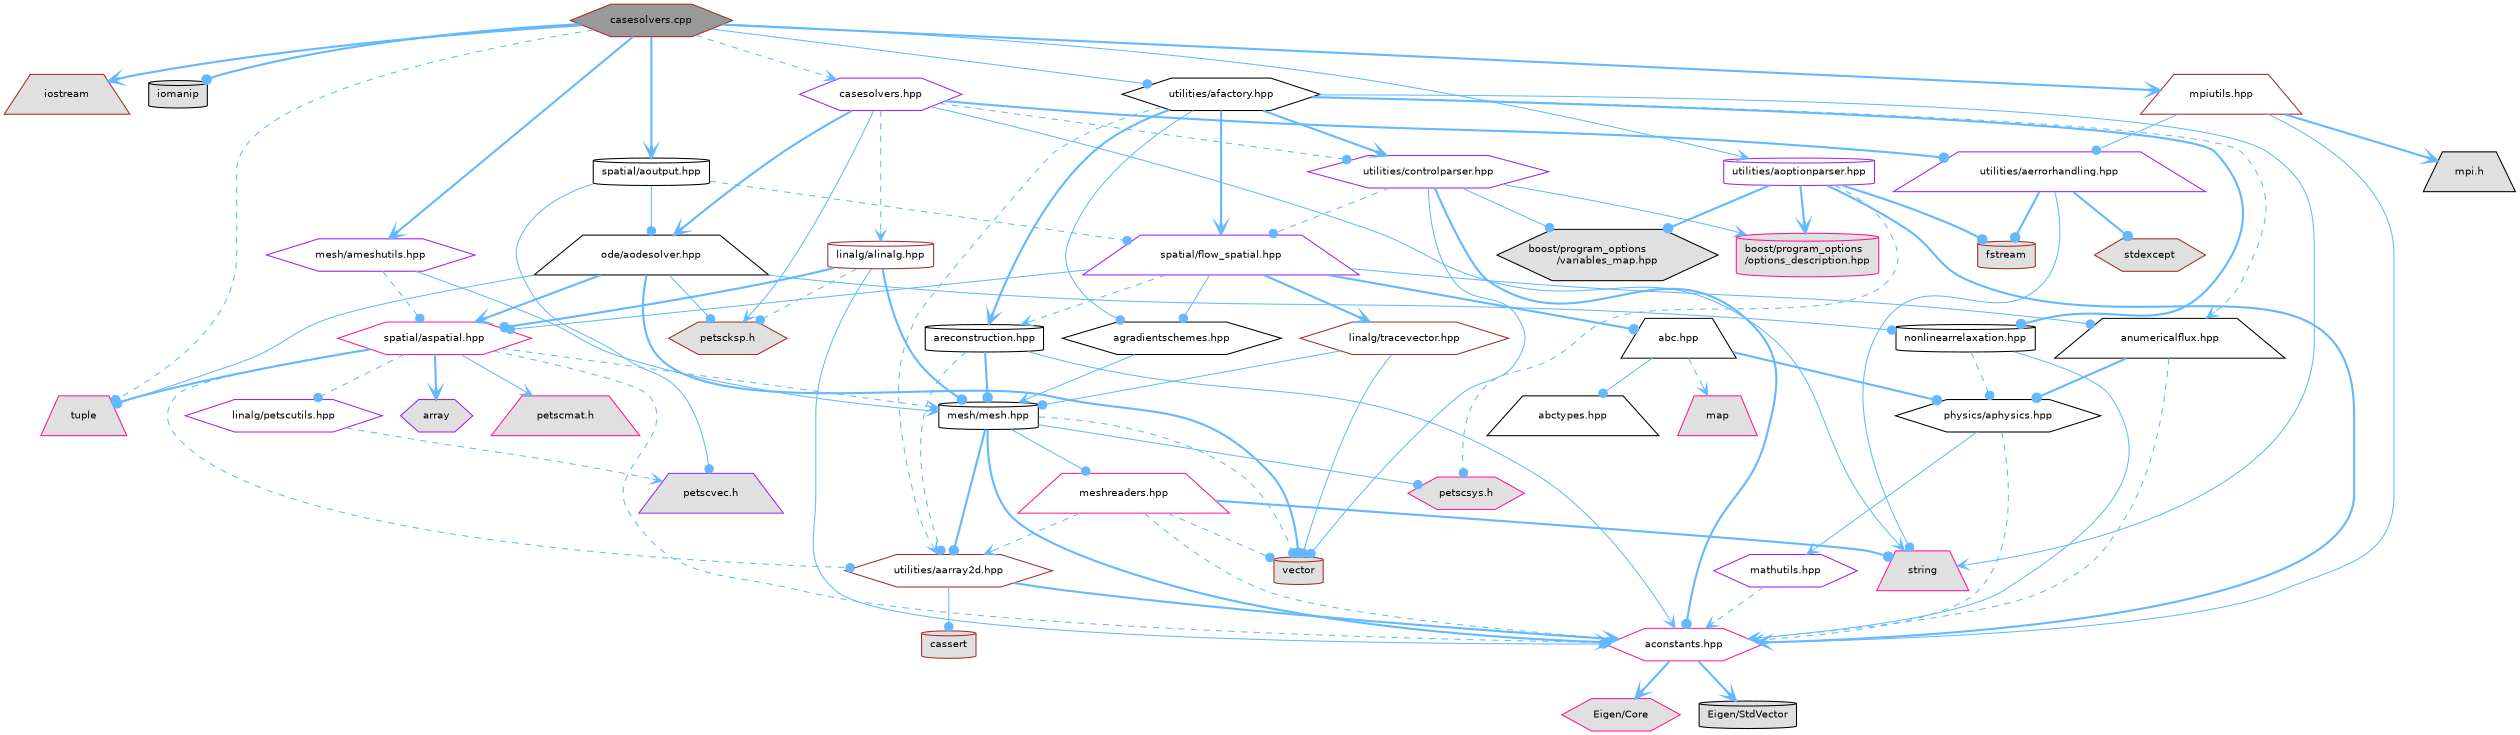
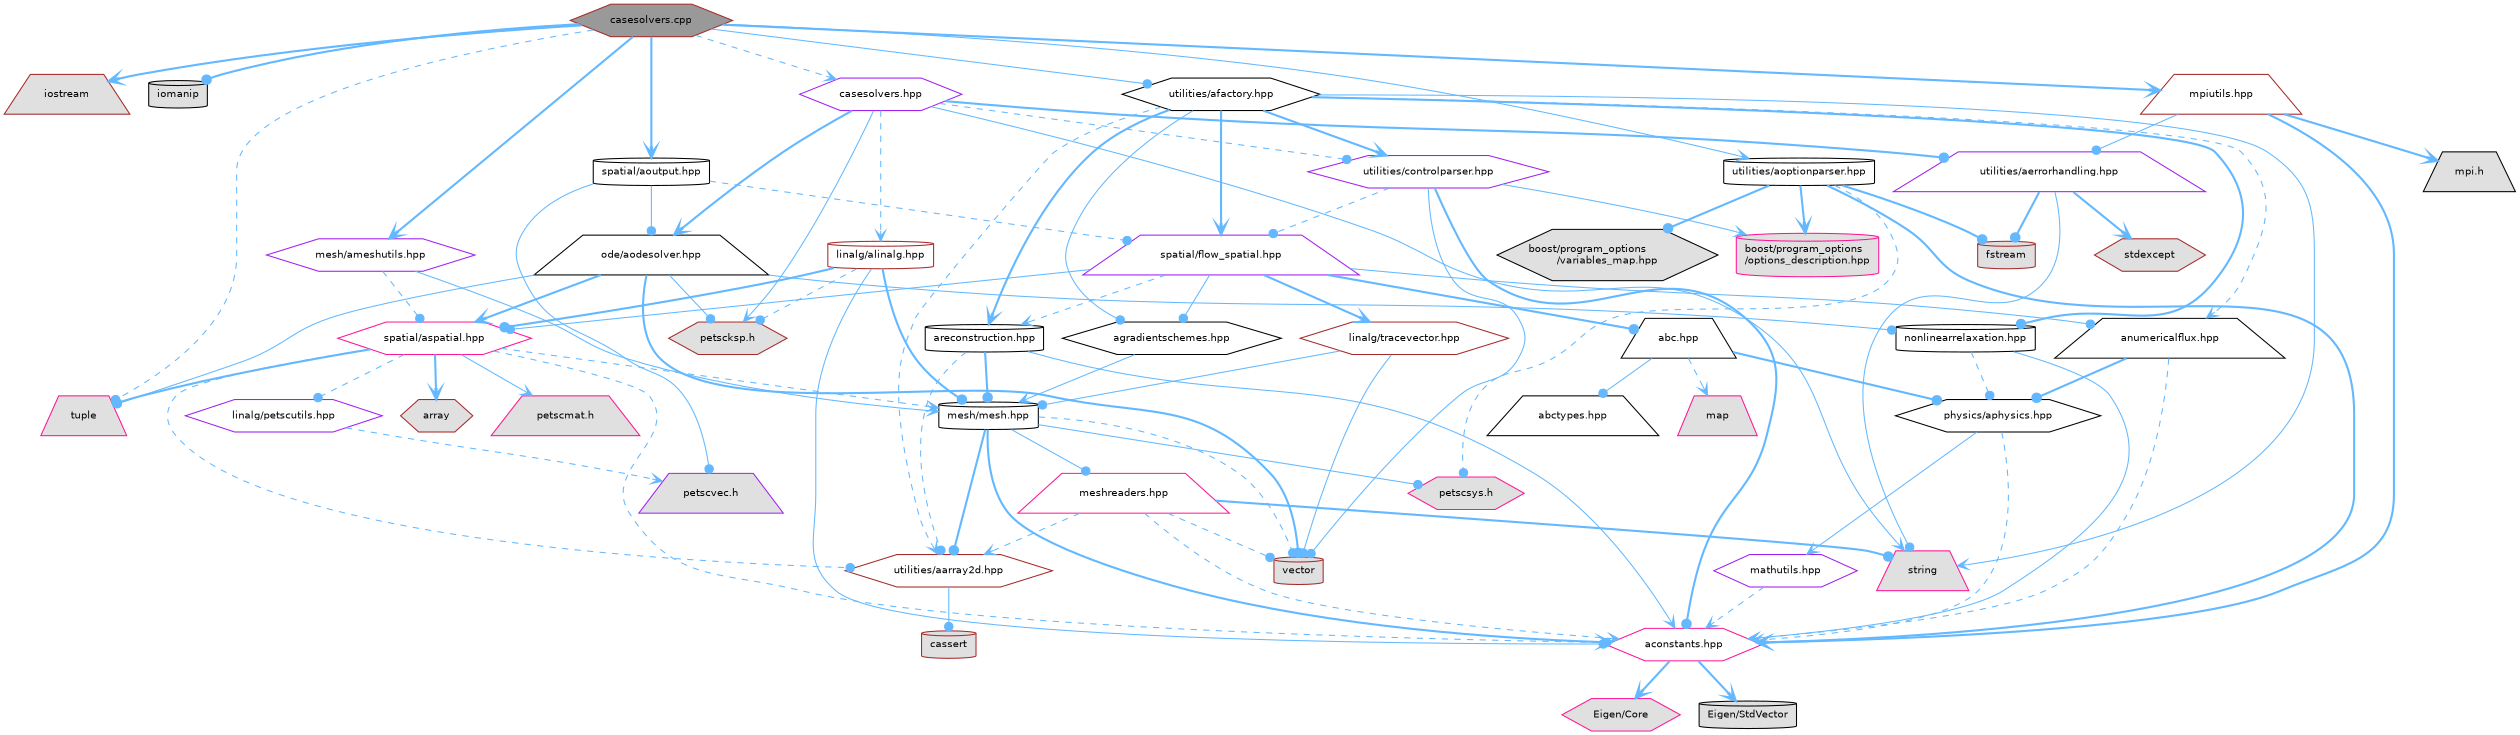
(1799, 172) -> (1799, 172)
(1504, 207) -> none
(2099, 213) -> (2099, 213)
(437, 416) -> (437, 416)
(2319, 576) -> (2319, 576)
(1236, 609) -> none
